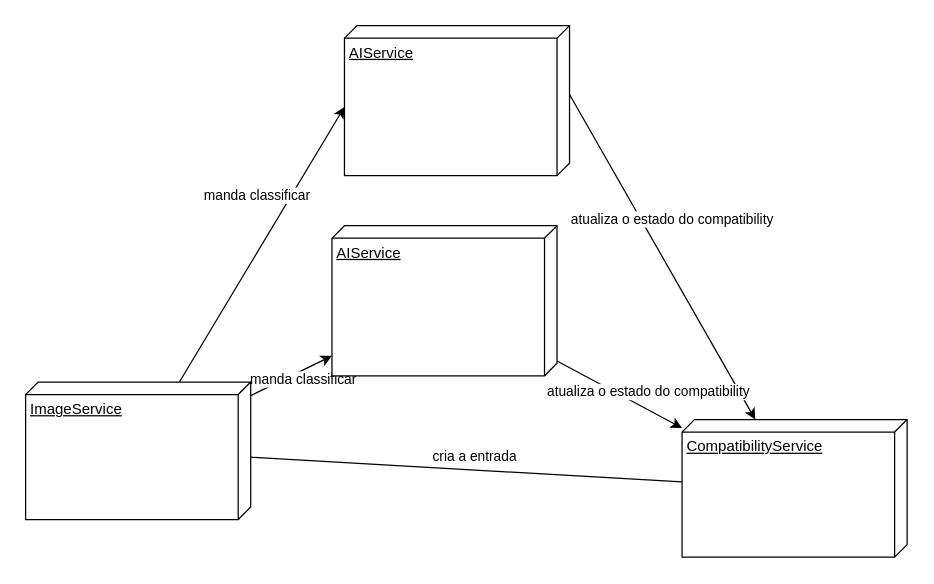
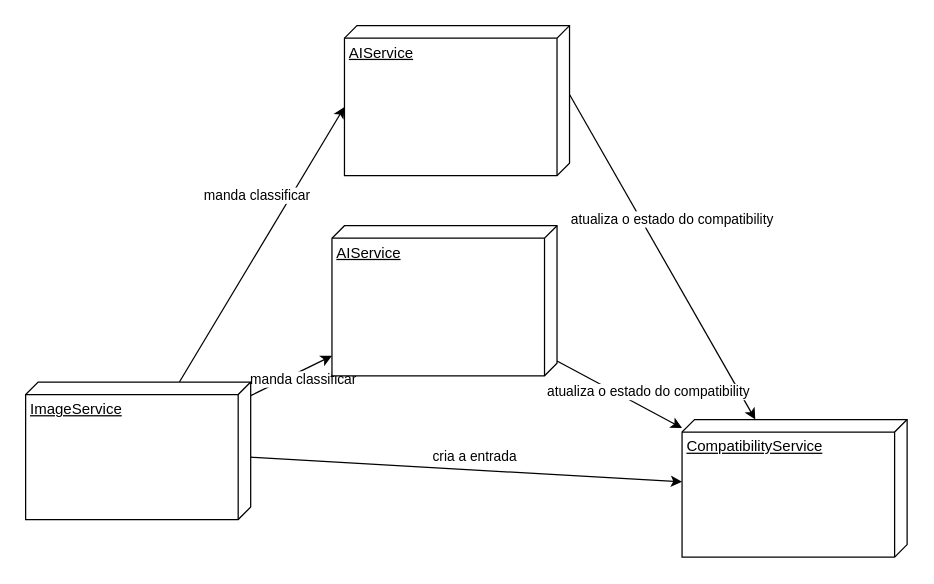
(675, 481) -> (672, 481)
